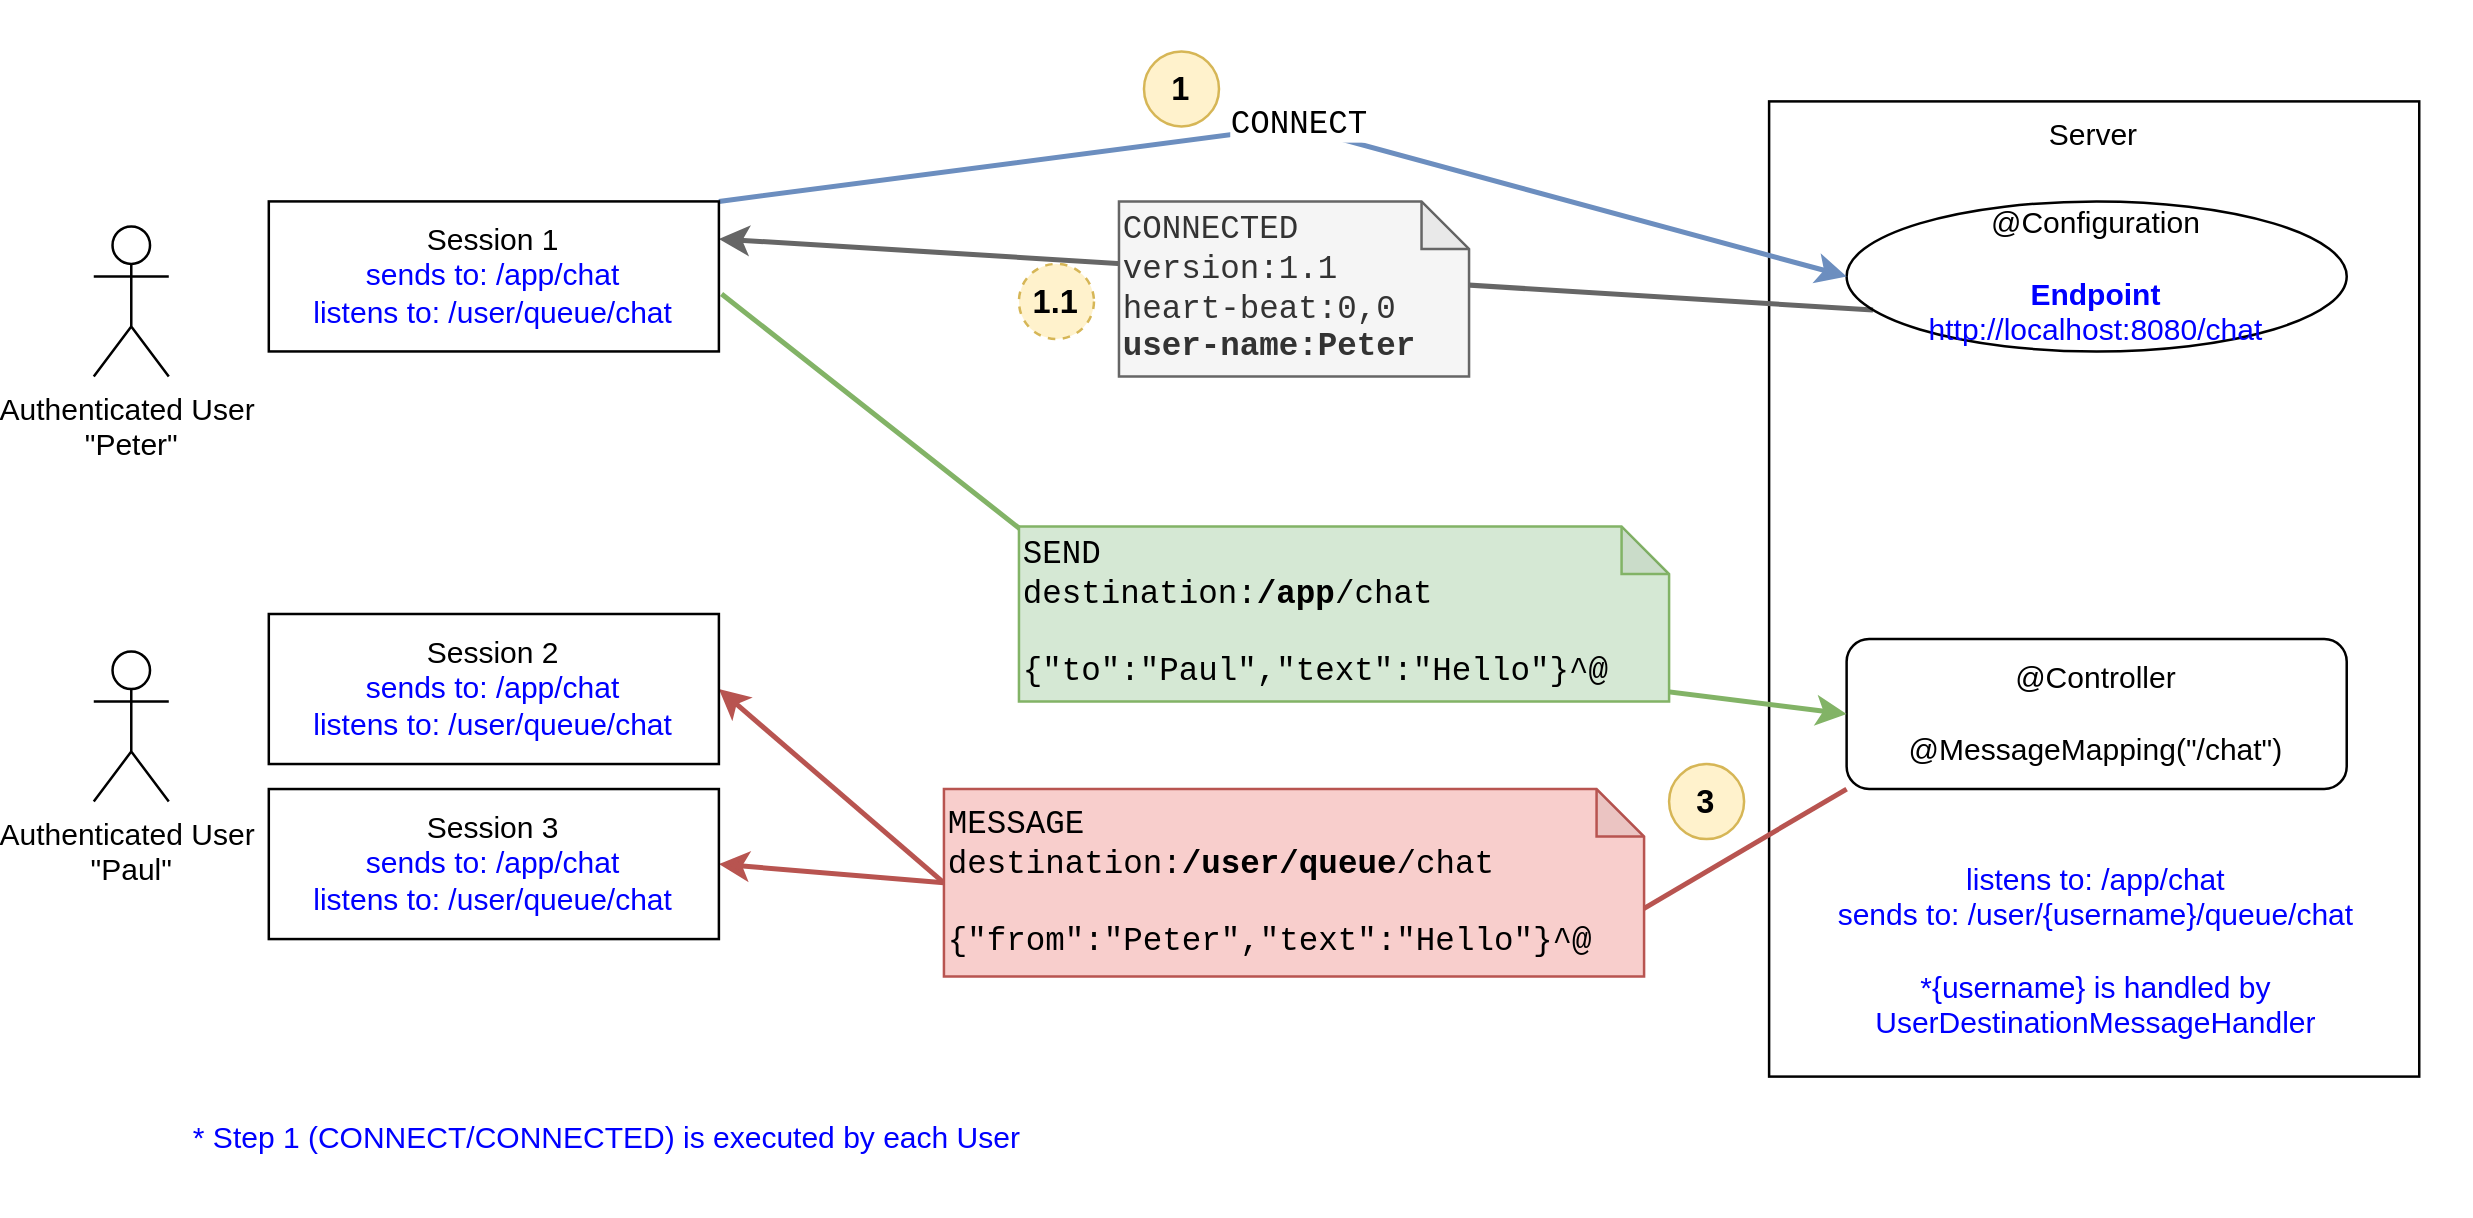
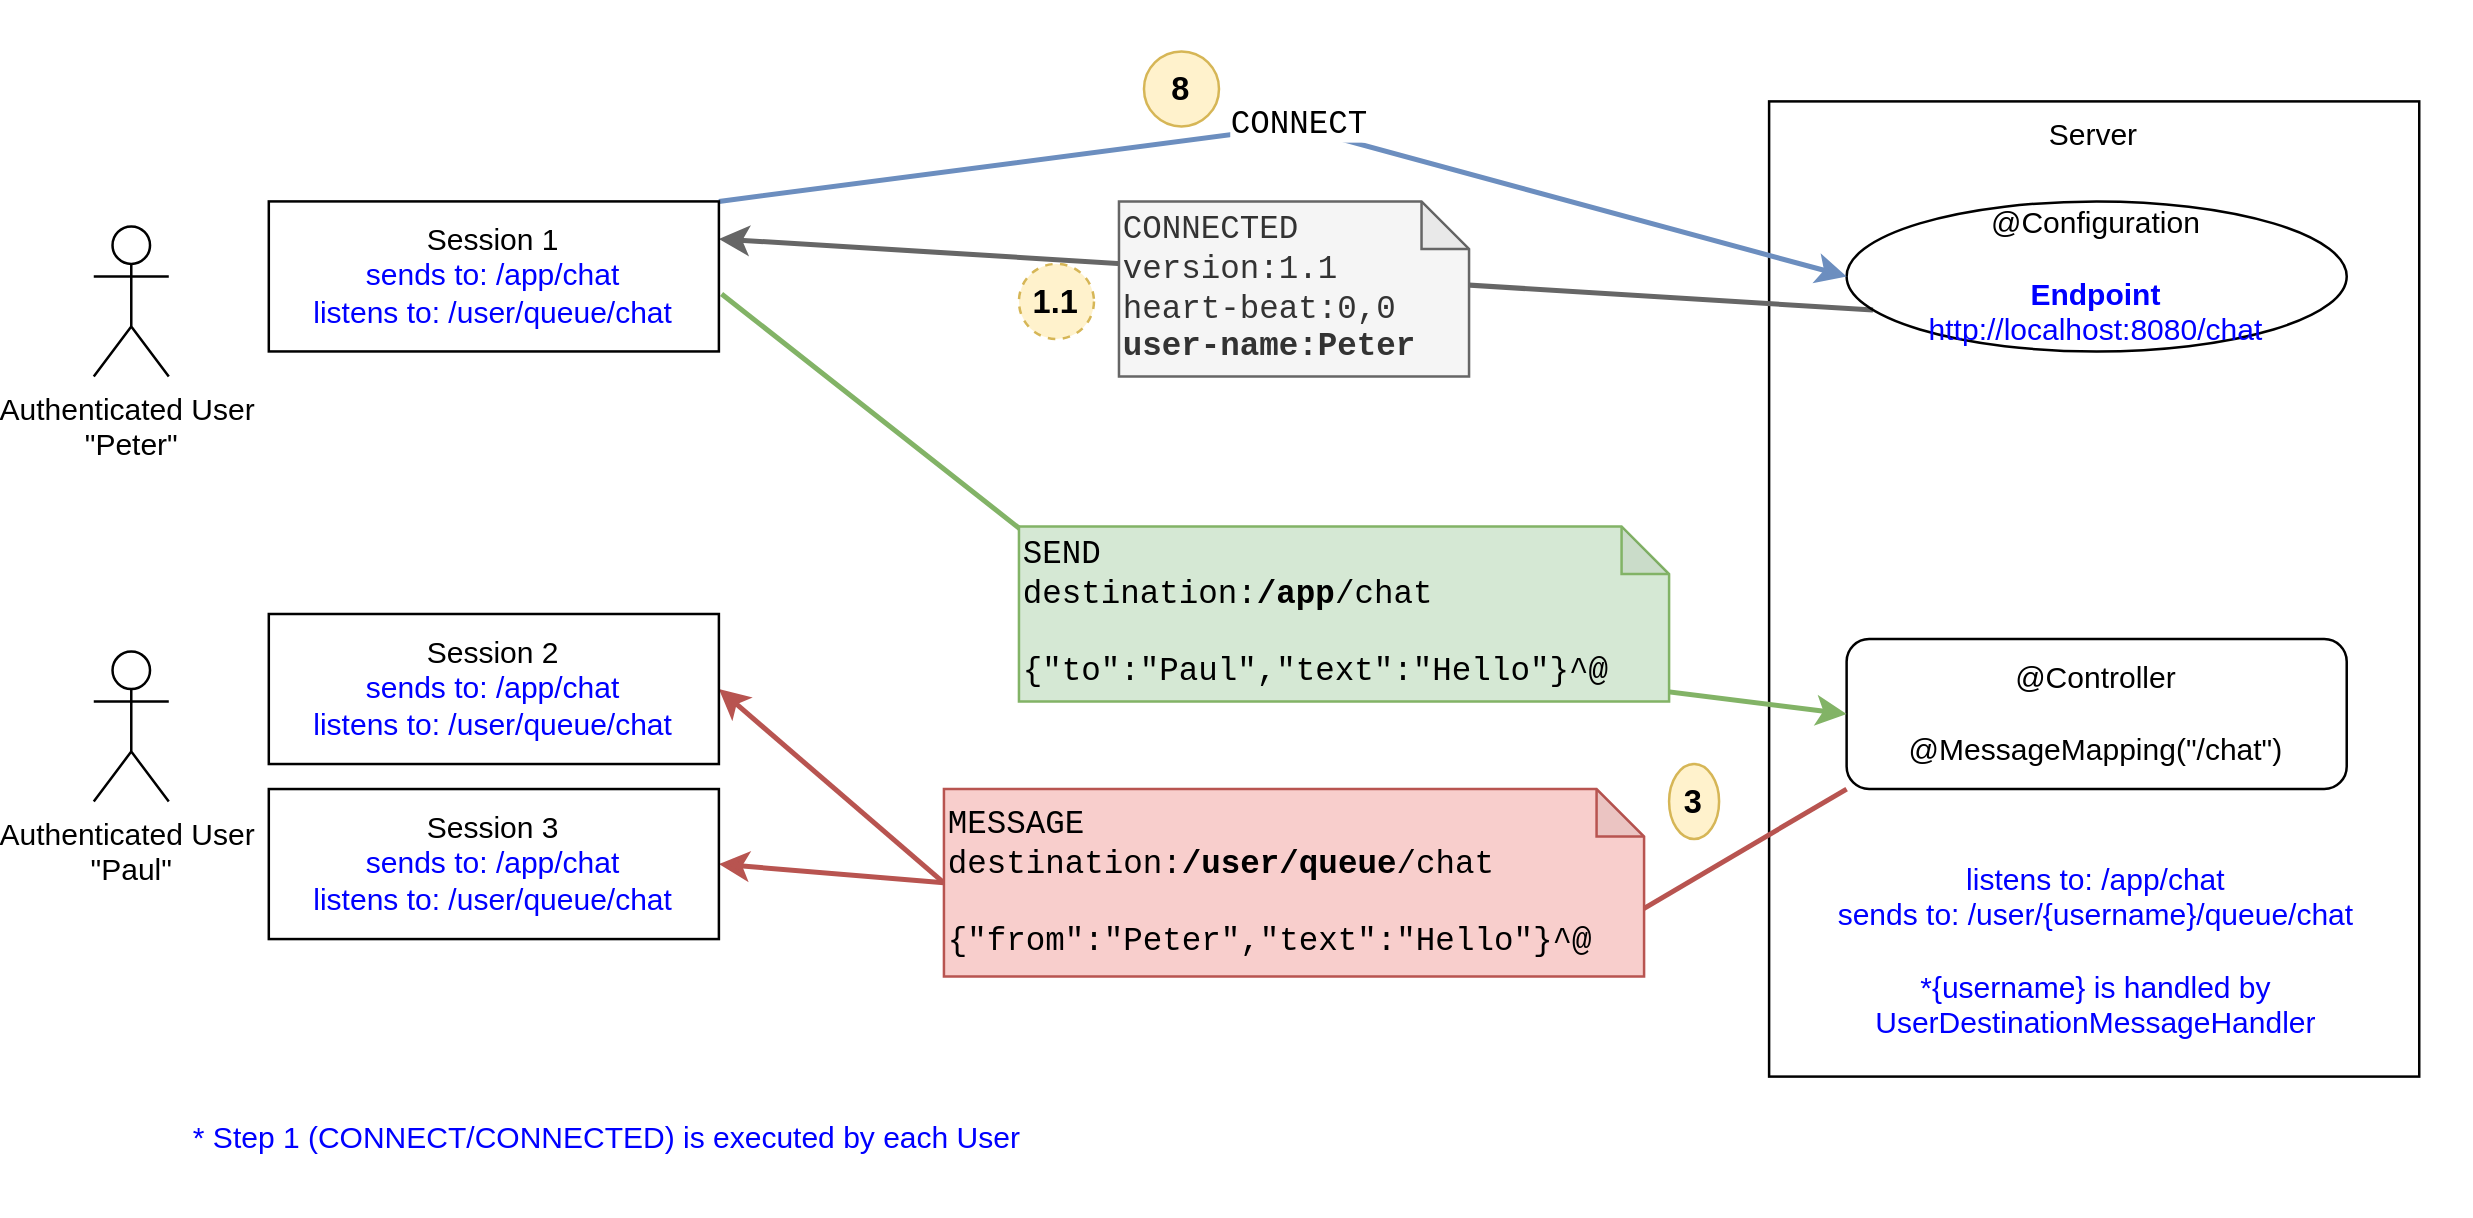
(1181, 89) -> (1181, 89)
(1706, 801) -> (1694, 801)
